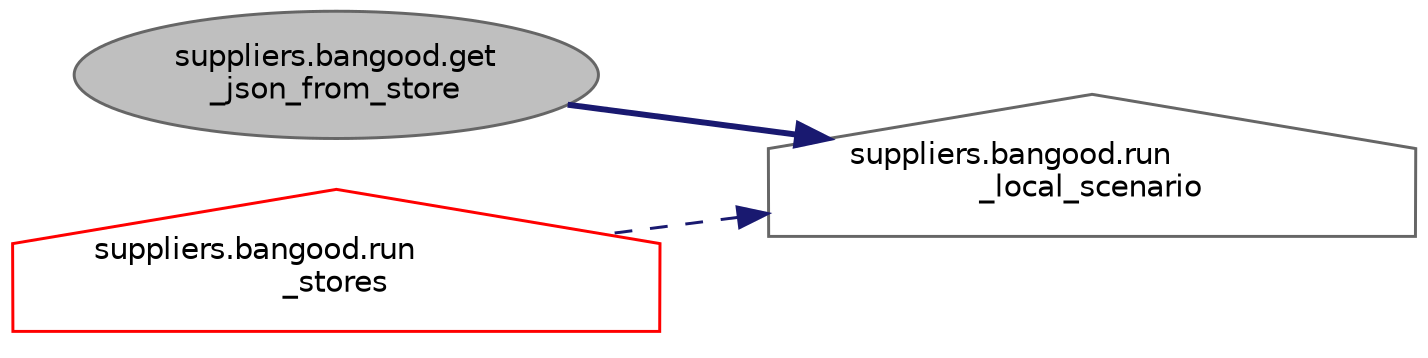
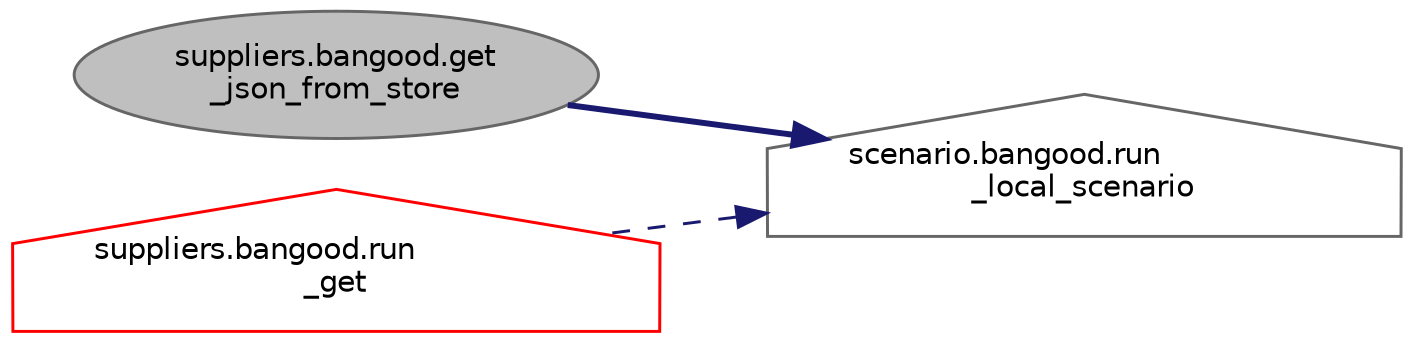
(1092, 173) -> (1084, 173)
(336, 268) -> (336, 268)
